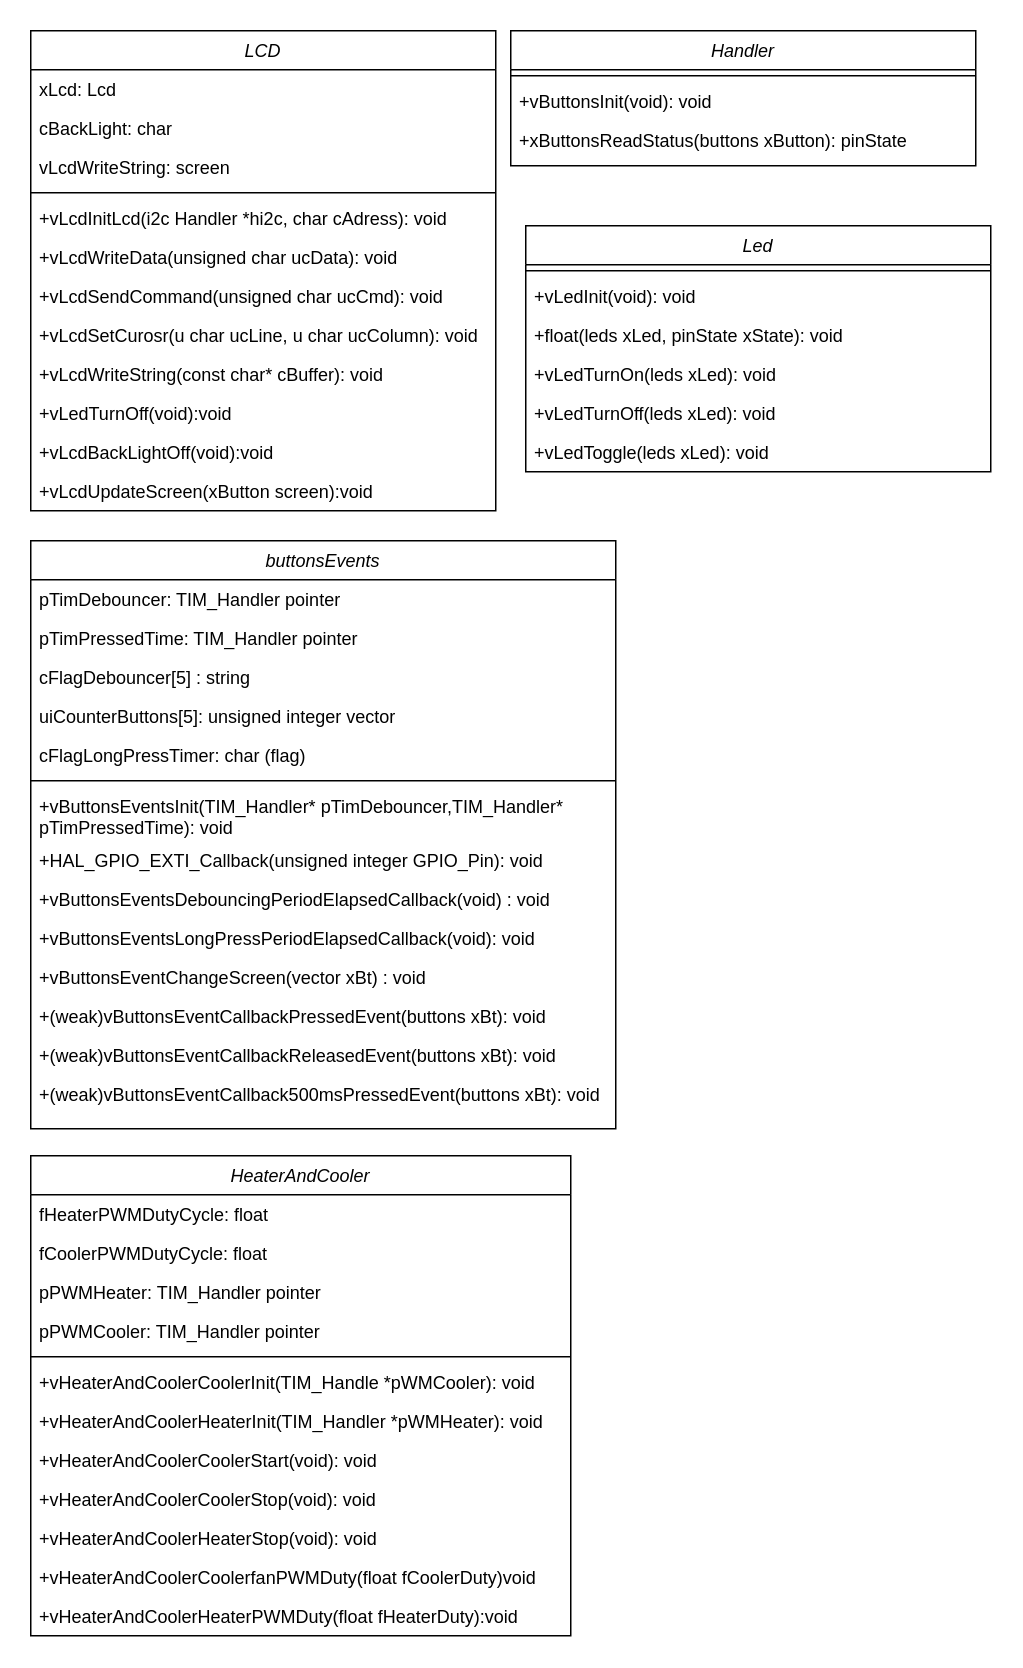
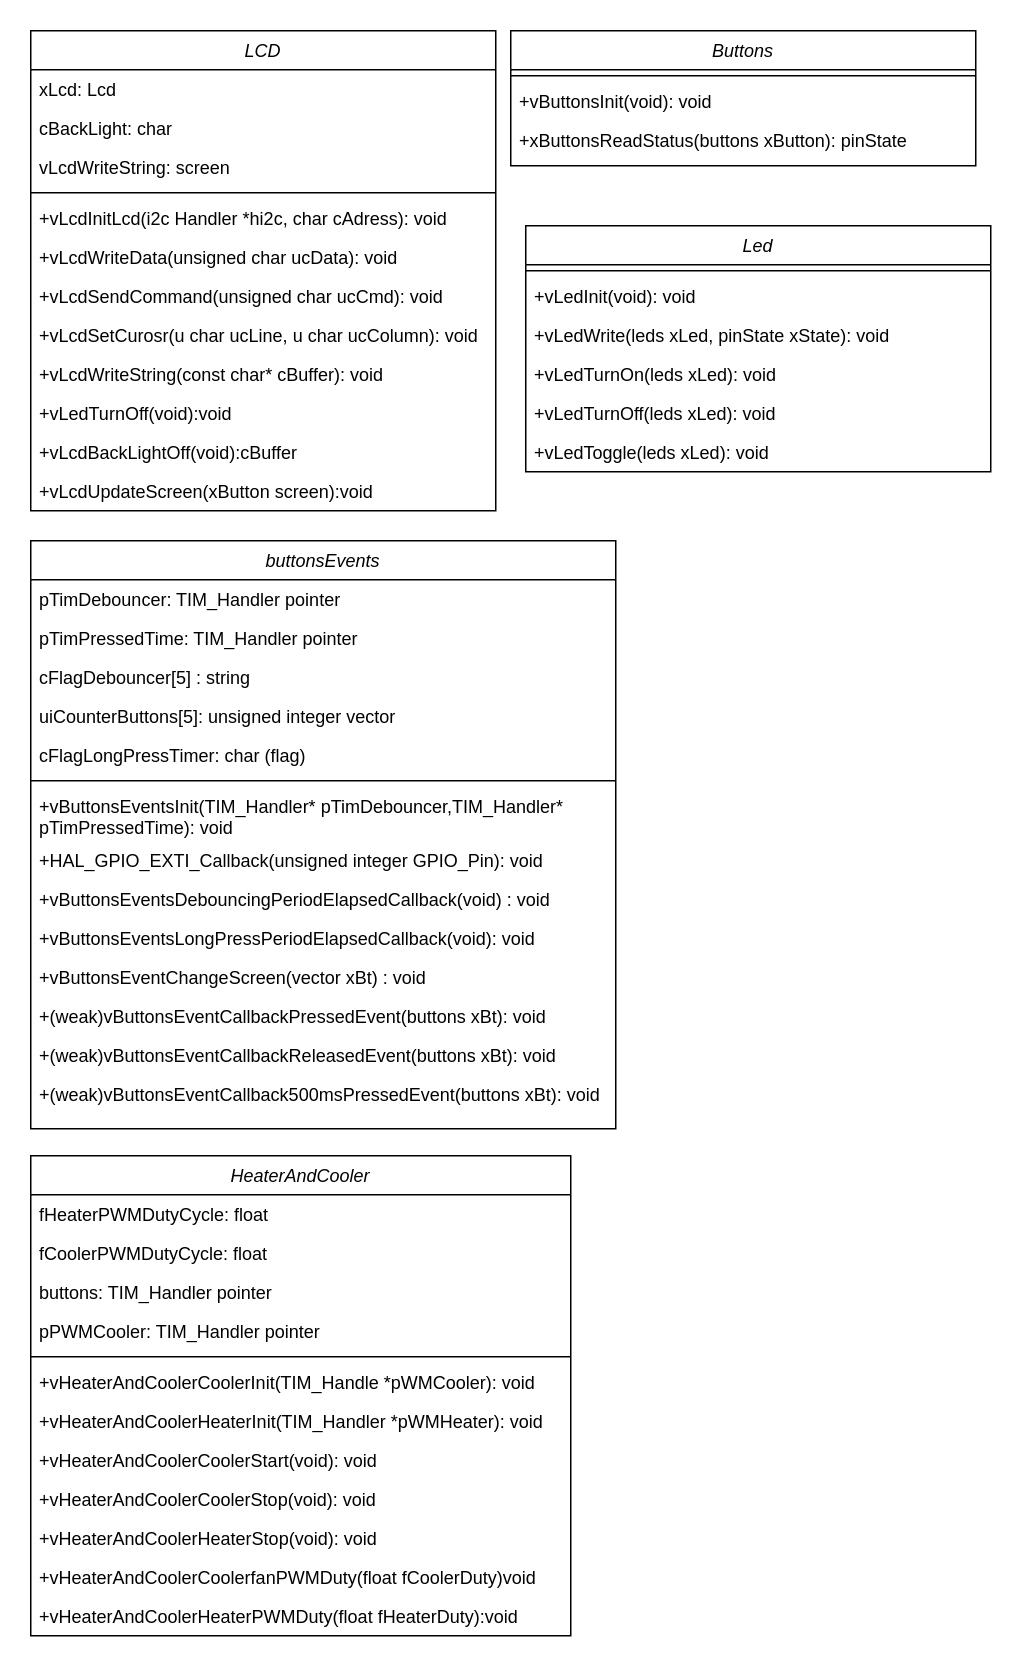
(743, 51) -> (743, 51)
(712, 336) -> (732, 336)
(171, 453) -> (188, 453)
(184, 1293) -> (168, 1293)
